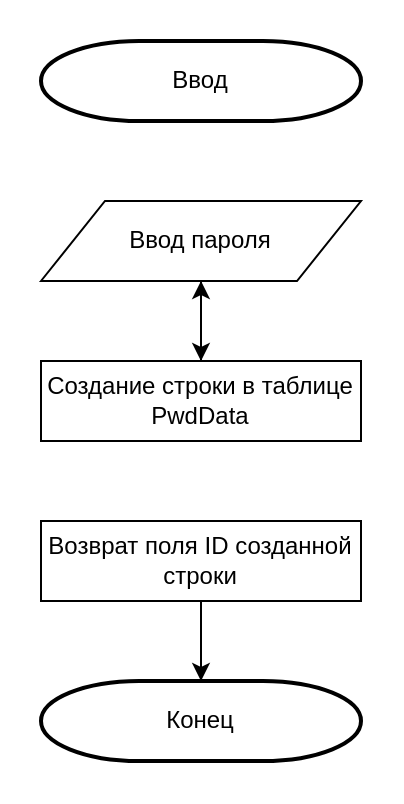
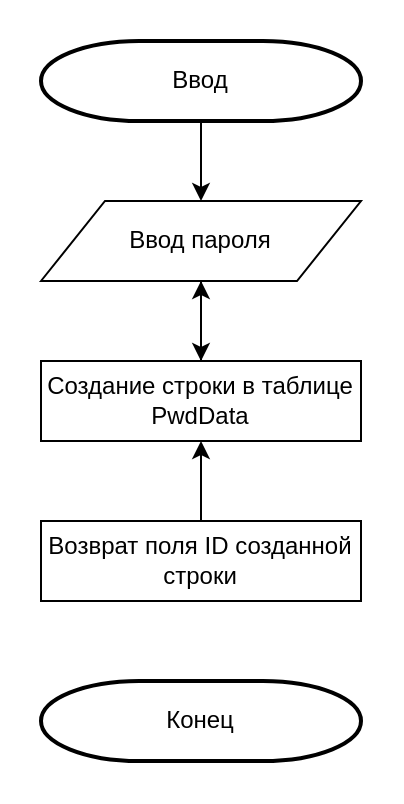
none -> (201, 154)
(201, 634) -> (201, 488)
